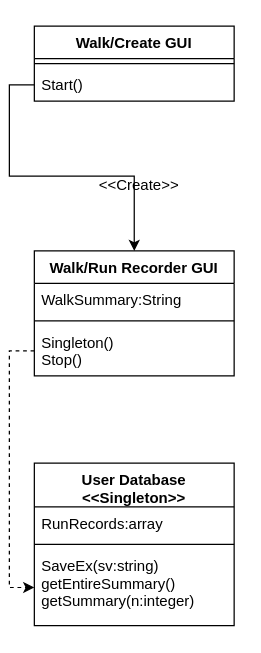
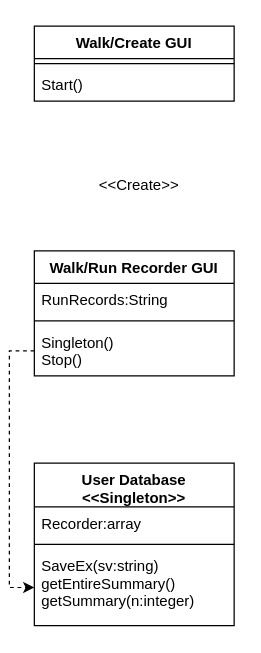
(48, 176) -> none
(111, 300) -> (109, 300)
(107, 524) -> (98, 524)
